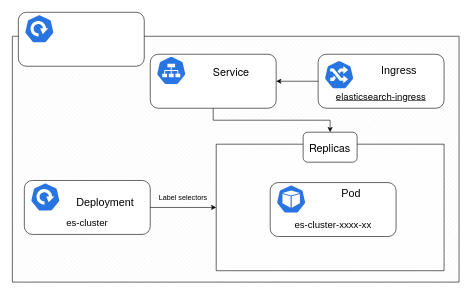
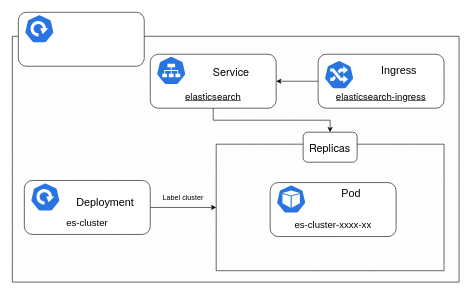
none -> (213, 96)
(183, 198) -> (183, 198)
